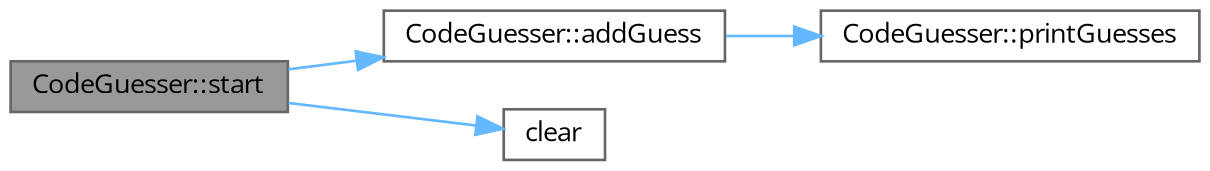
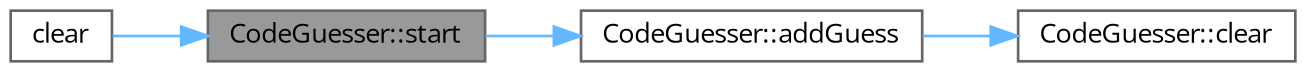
(1010, 36) -> (1157, 36)
(382, 114) -> (147, 36)
